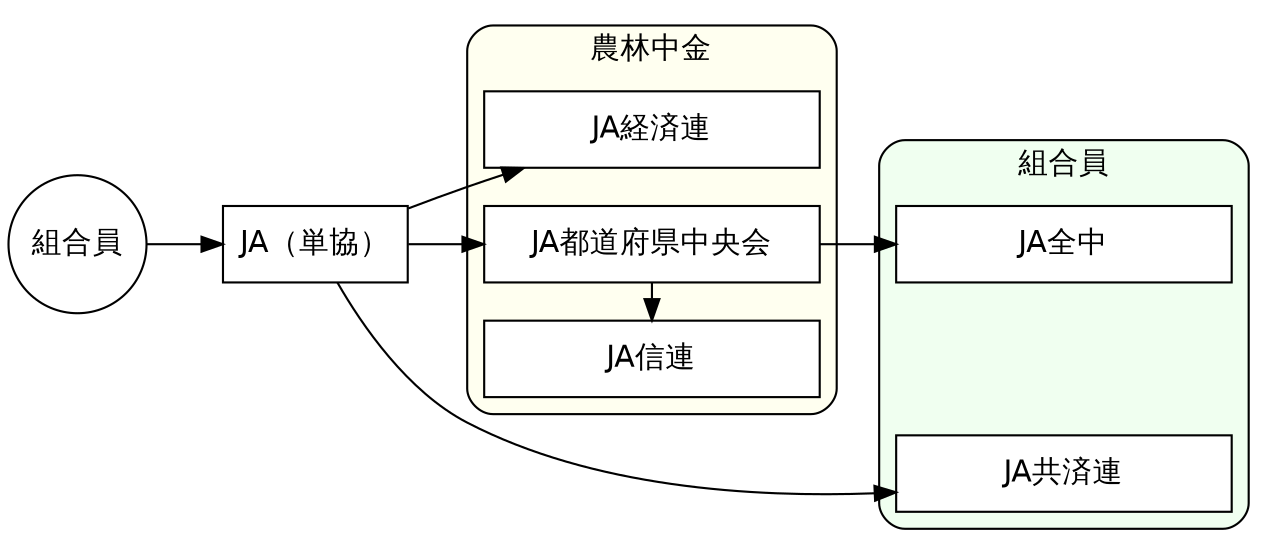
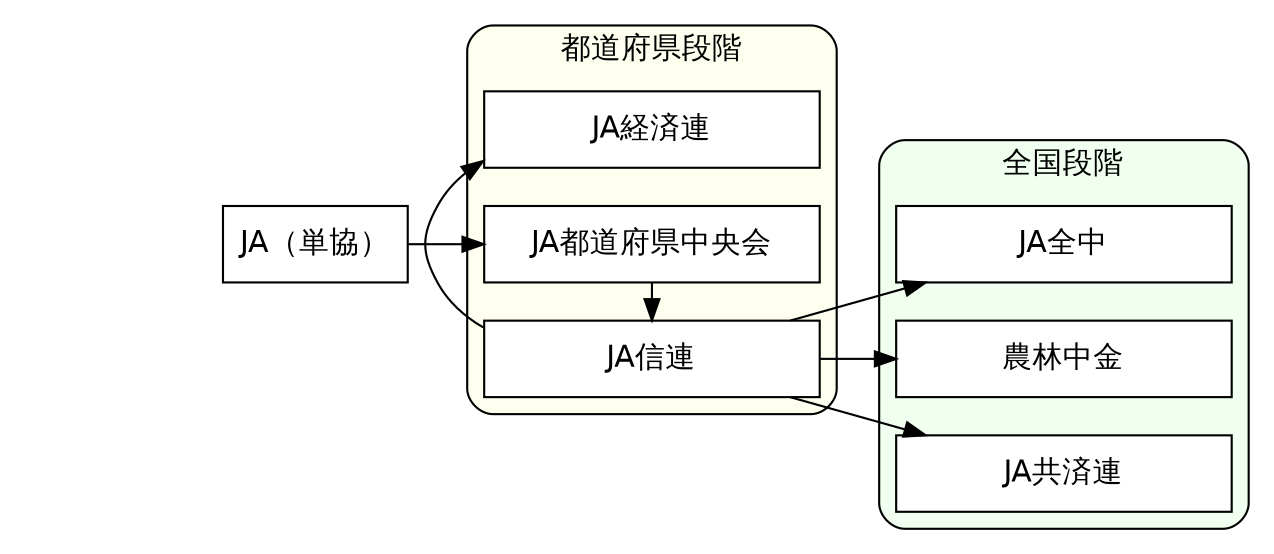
(652, 50) -> (652, 50)
(1064, 165) -> (1064, 165)
(453, 192) -> (428, 259)
(78, 244) -> none
(850, 244) -> (851, 304)
none -> (1064, 359)
(572, 463) -> (851, 414)
